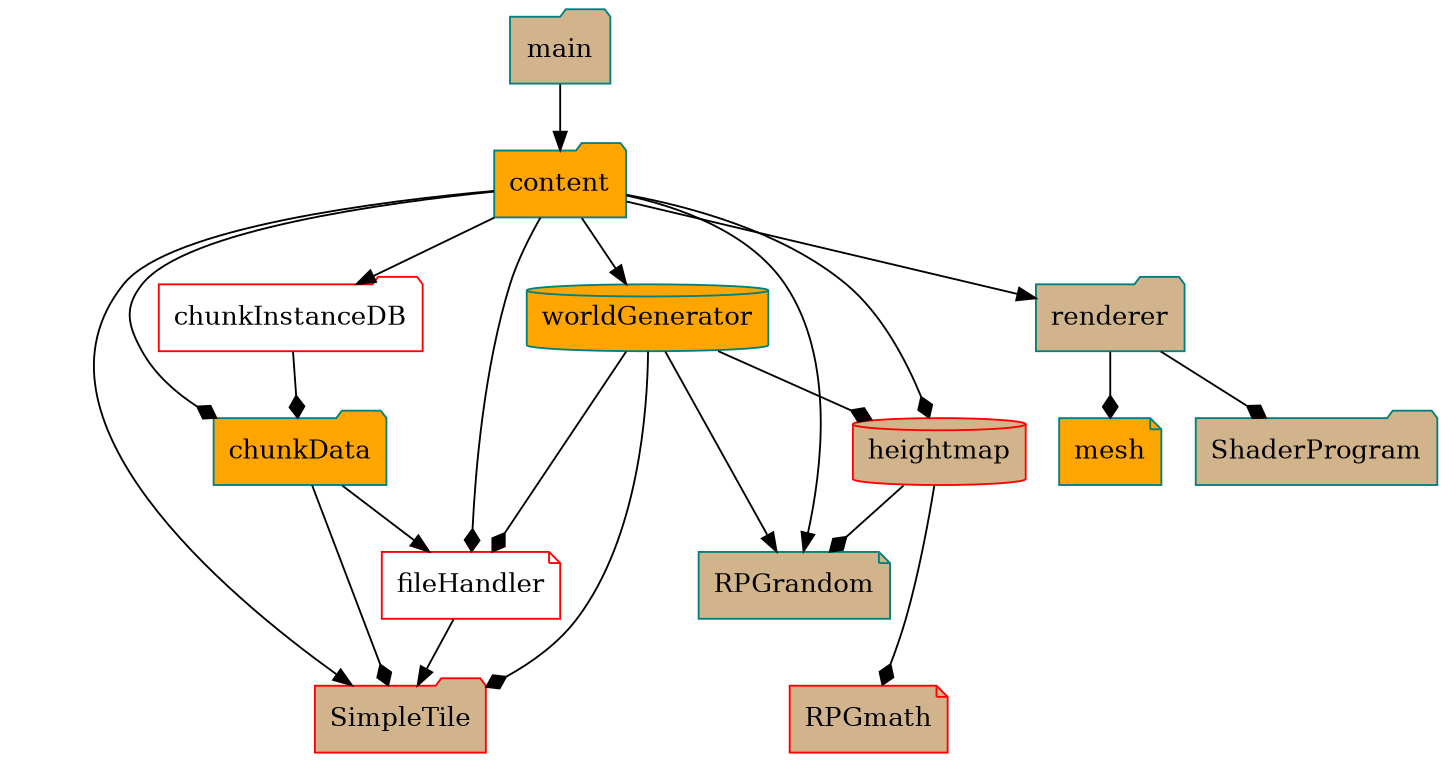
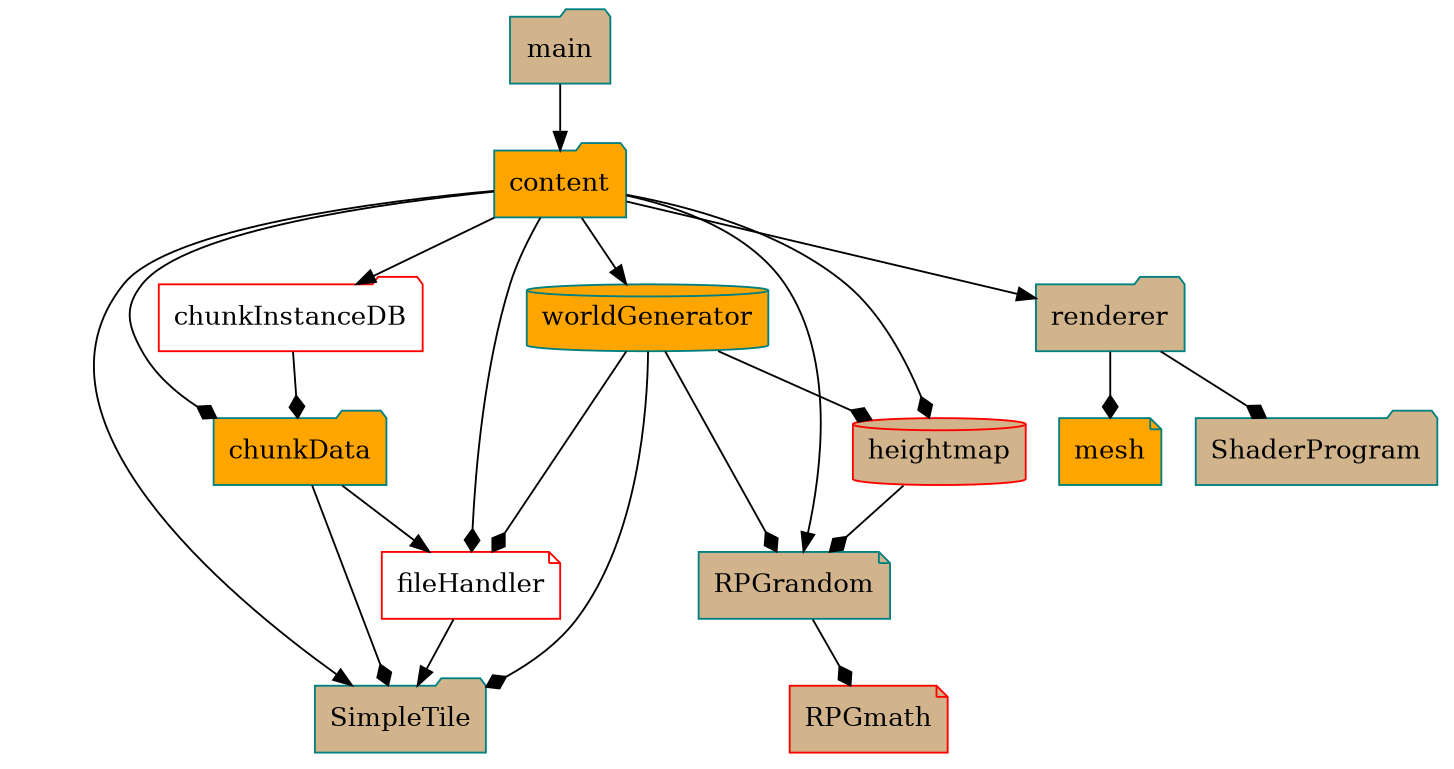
(716, 443) -> (716, 443)
(917, 576) -> (826, 643)
(400, 719) -> (400, 719)
